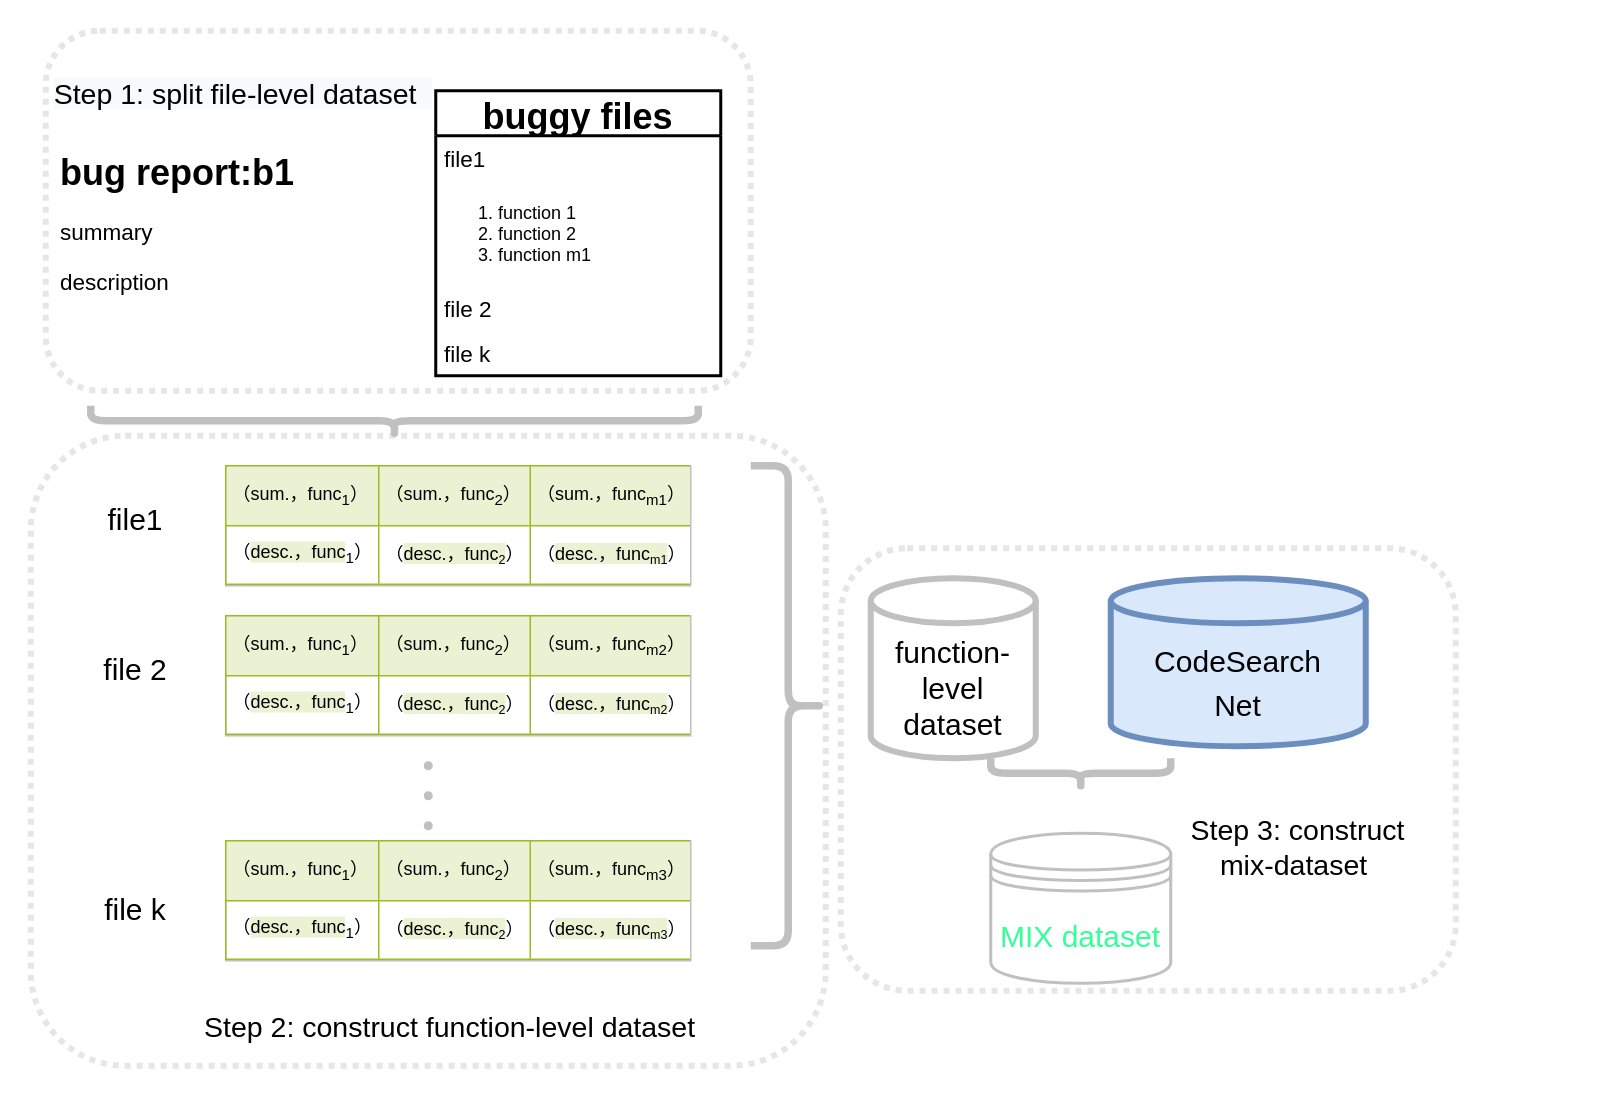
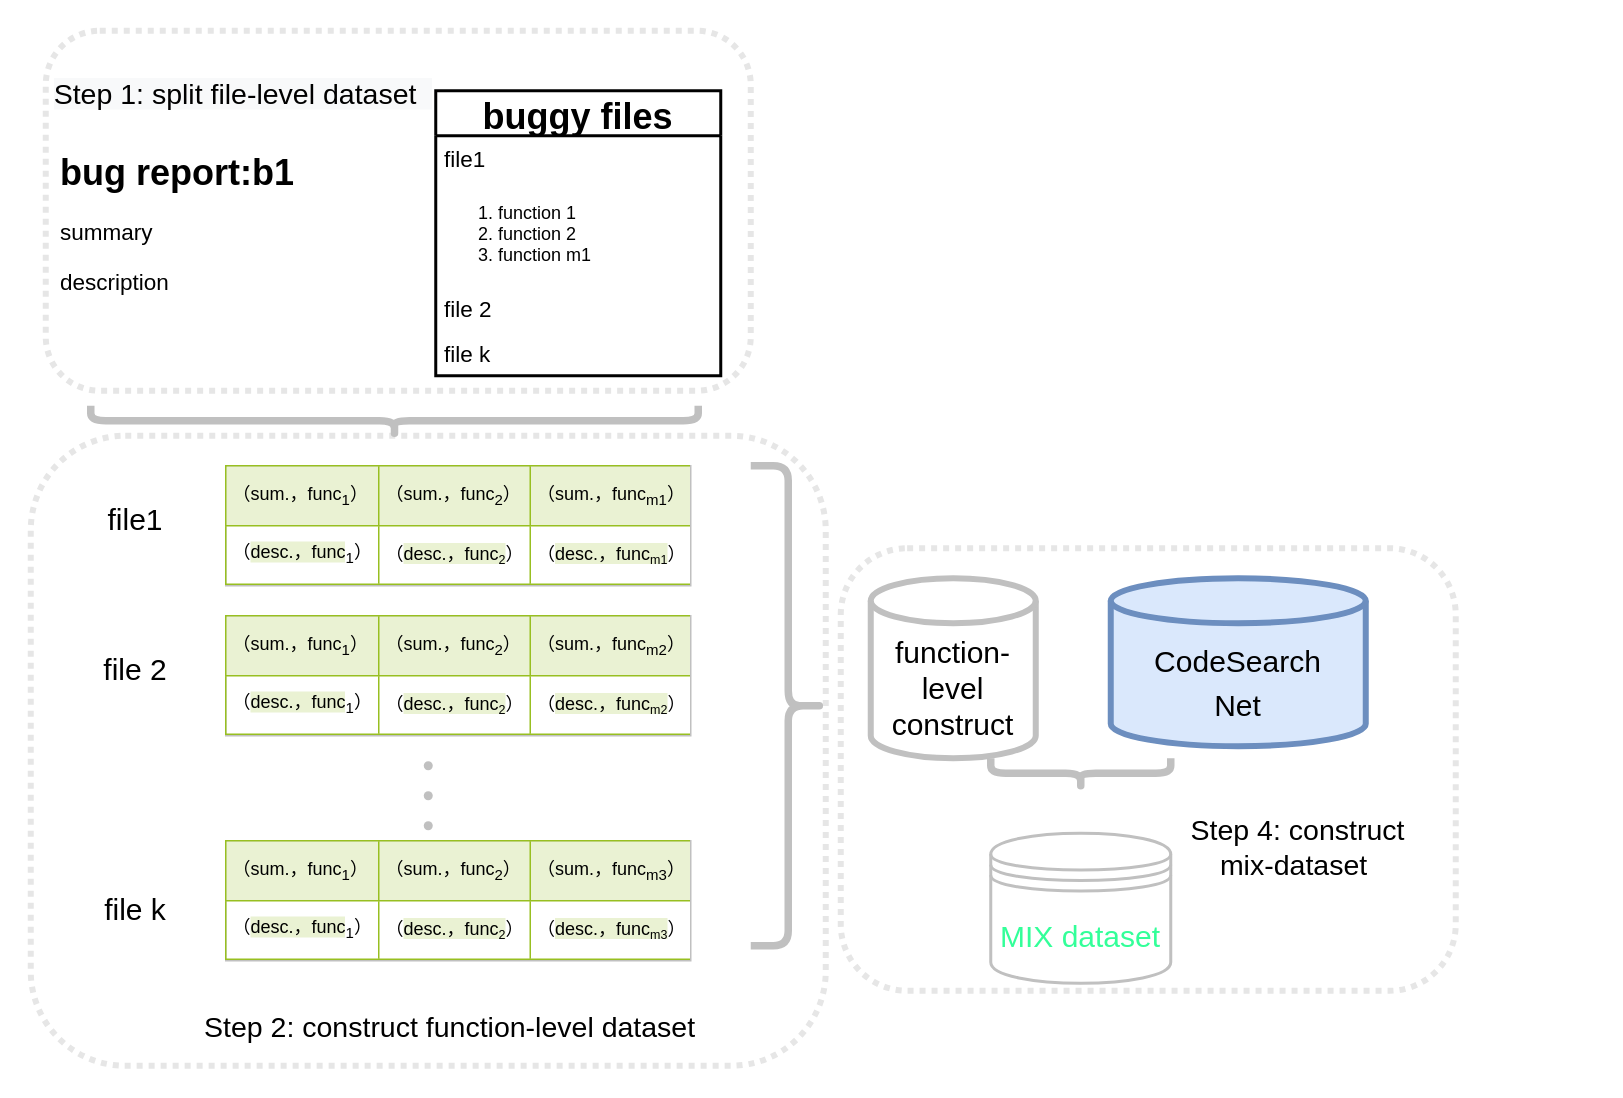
(953, 688) -> (953, 688)
(1298, 848) -> (1298, 848)
